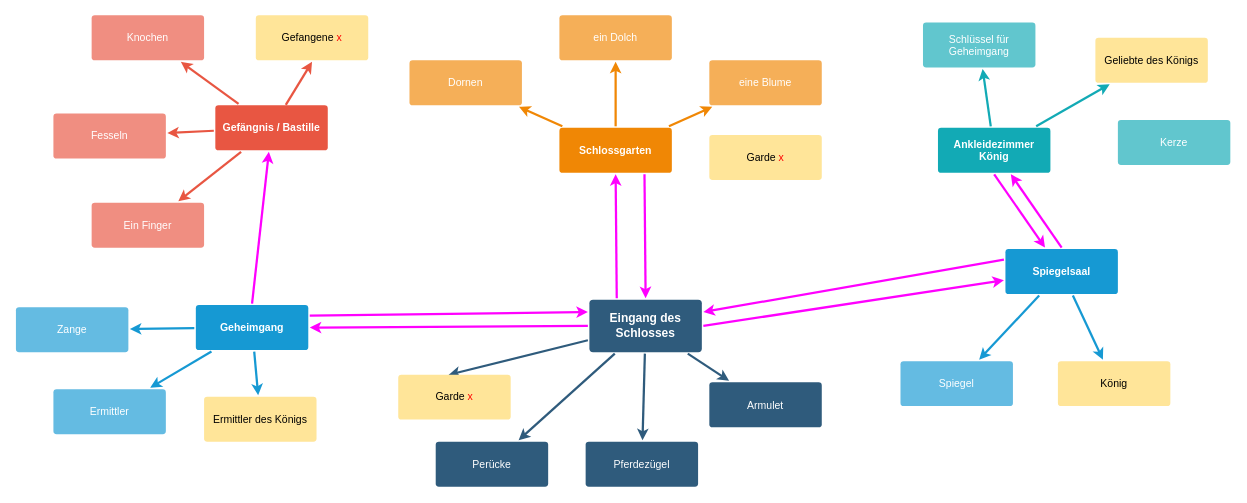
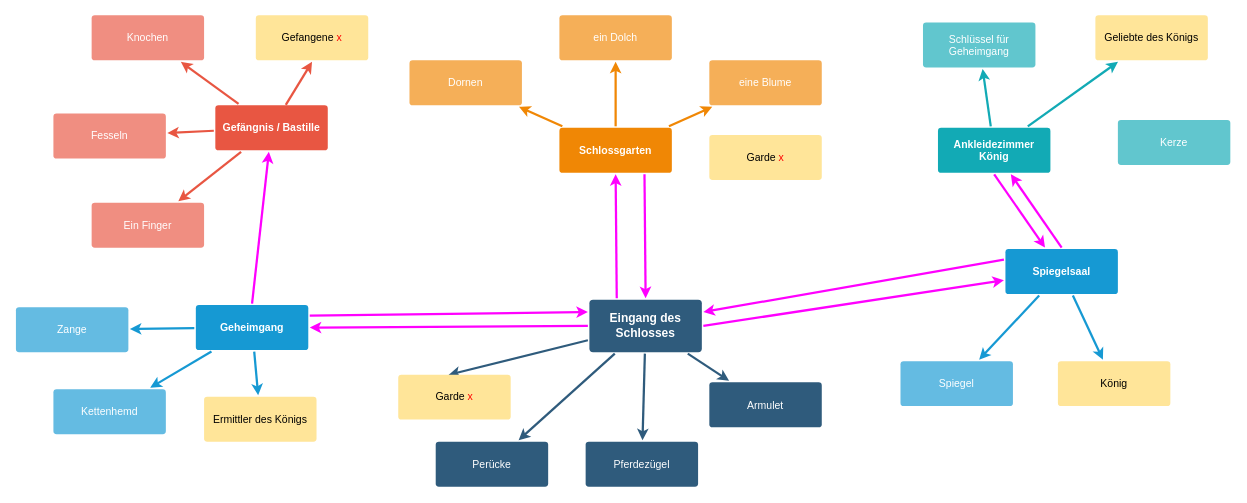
(1152, 60) -> (1152, 38)
(109, 412) -> (109, 412)
